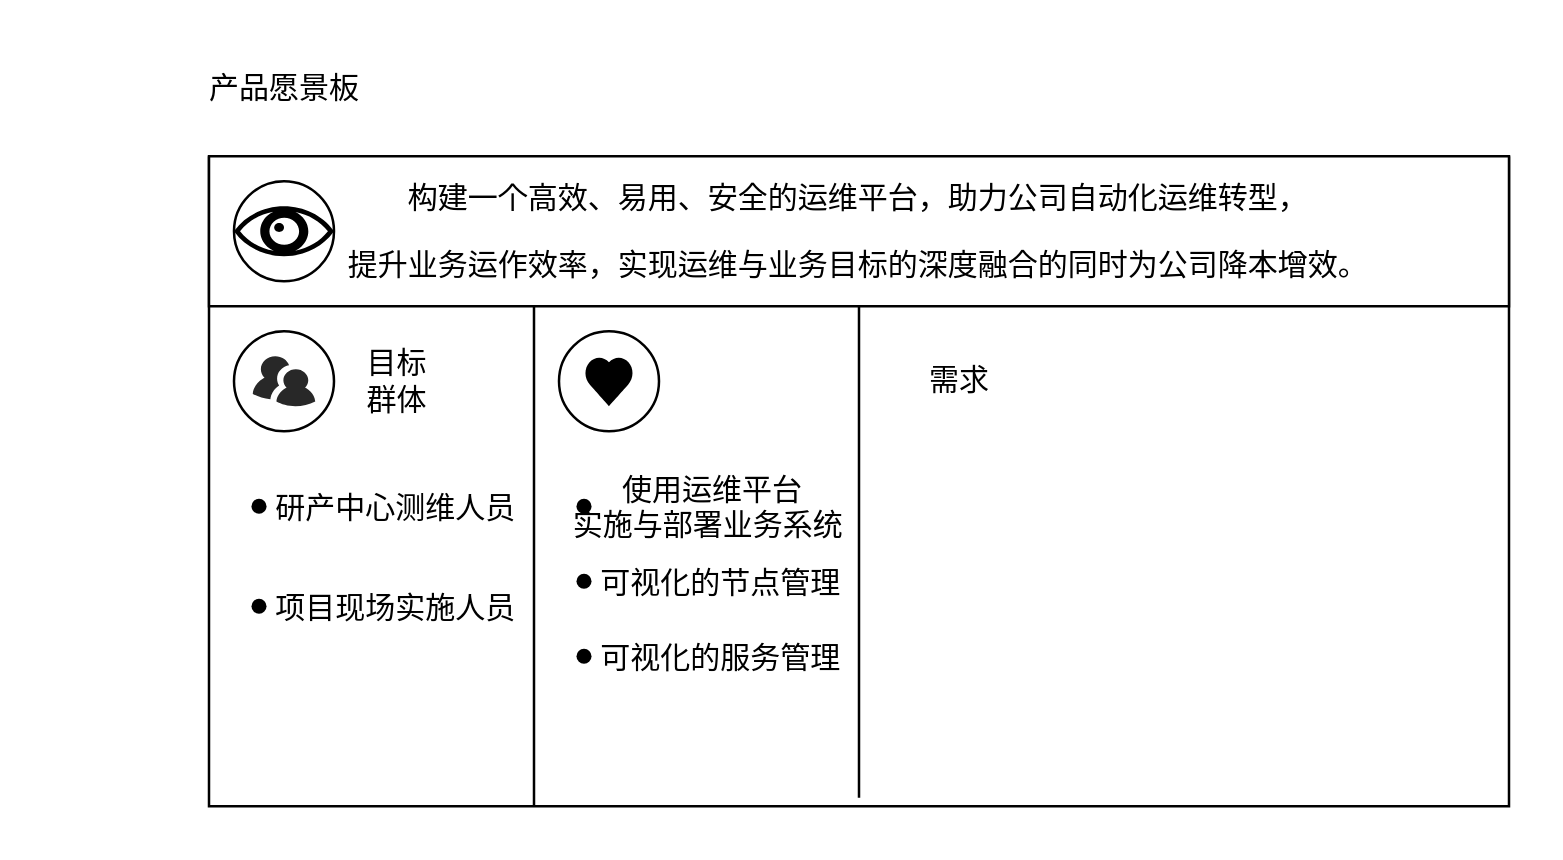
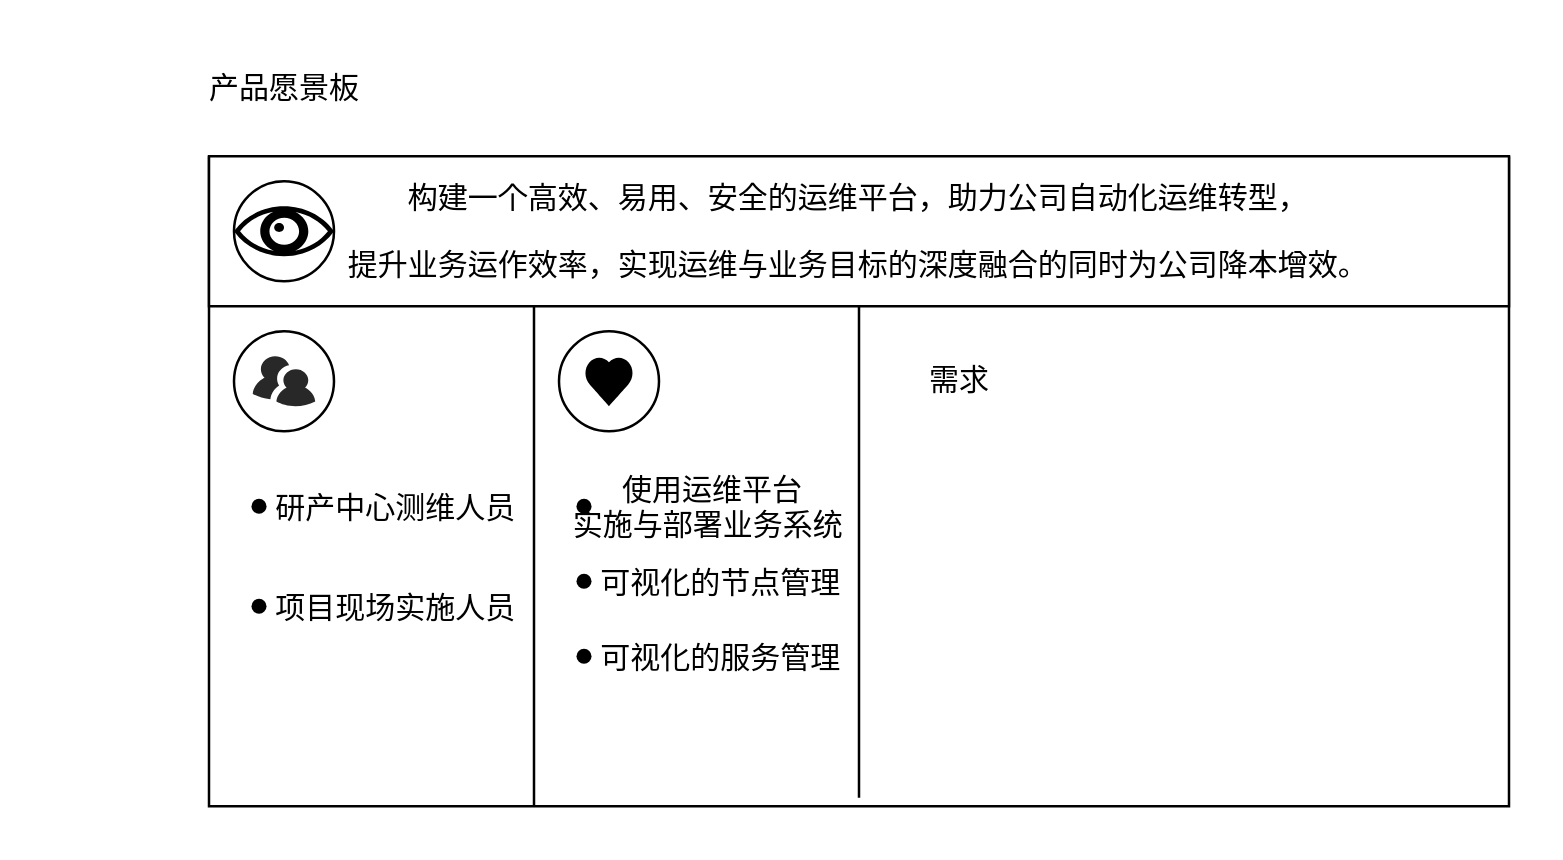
(396, 381) -> none
